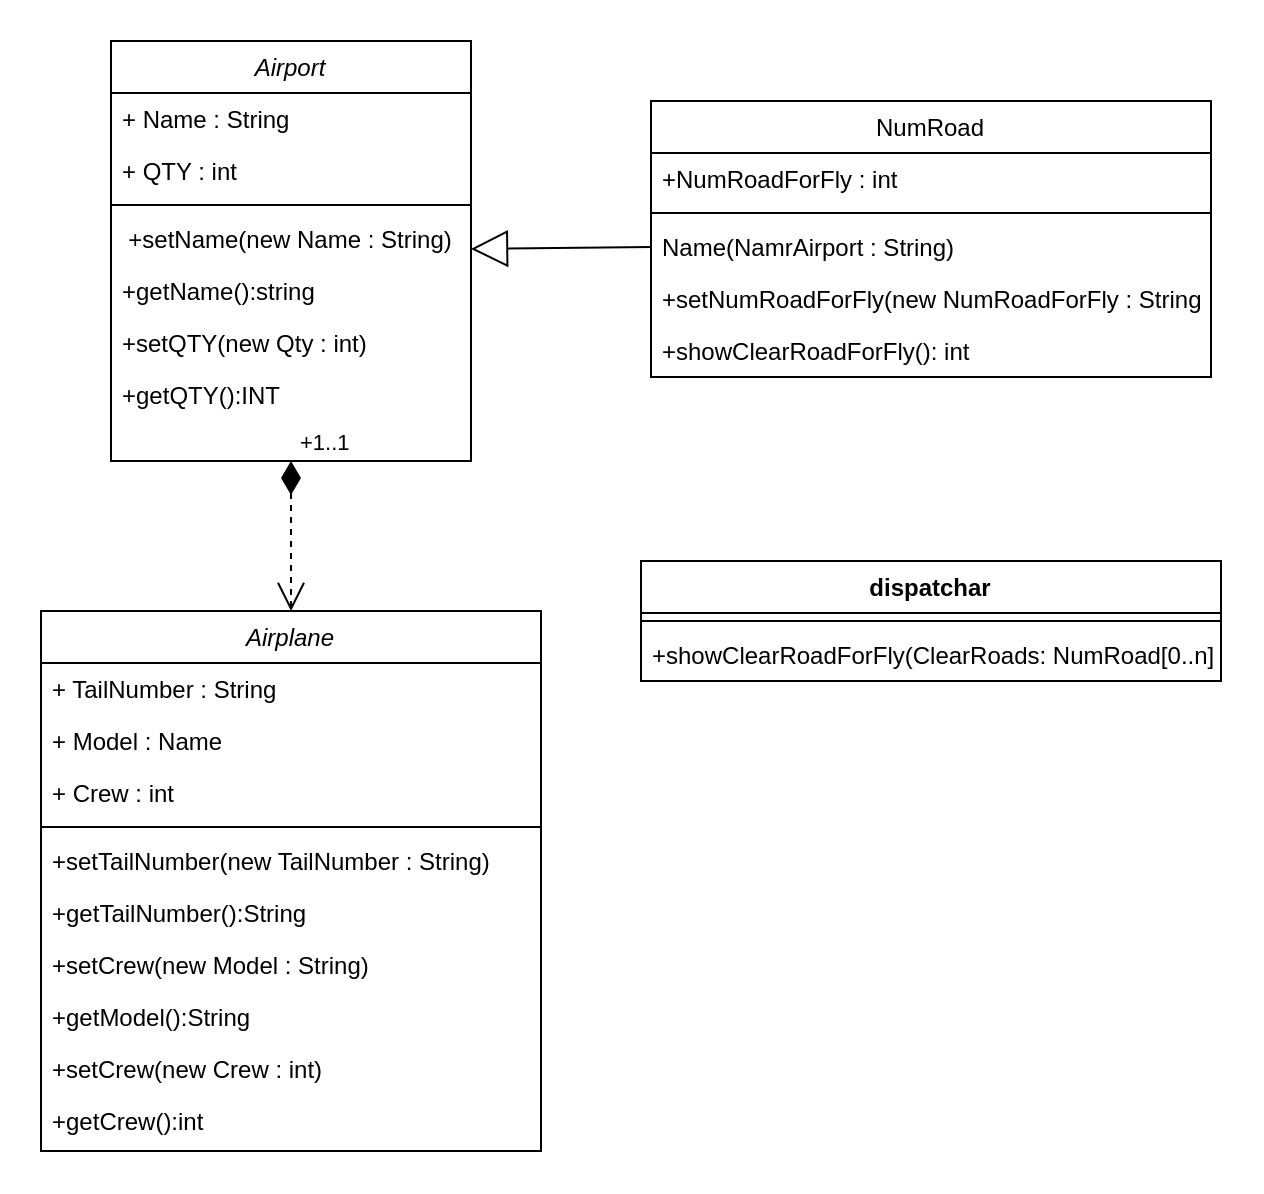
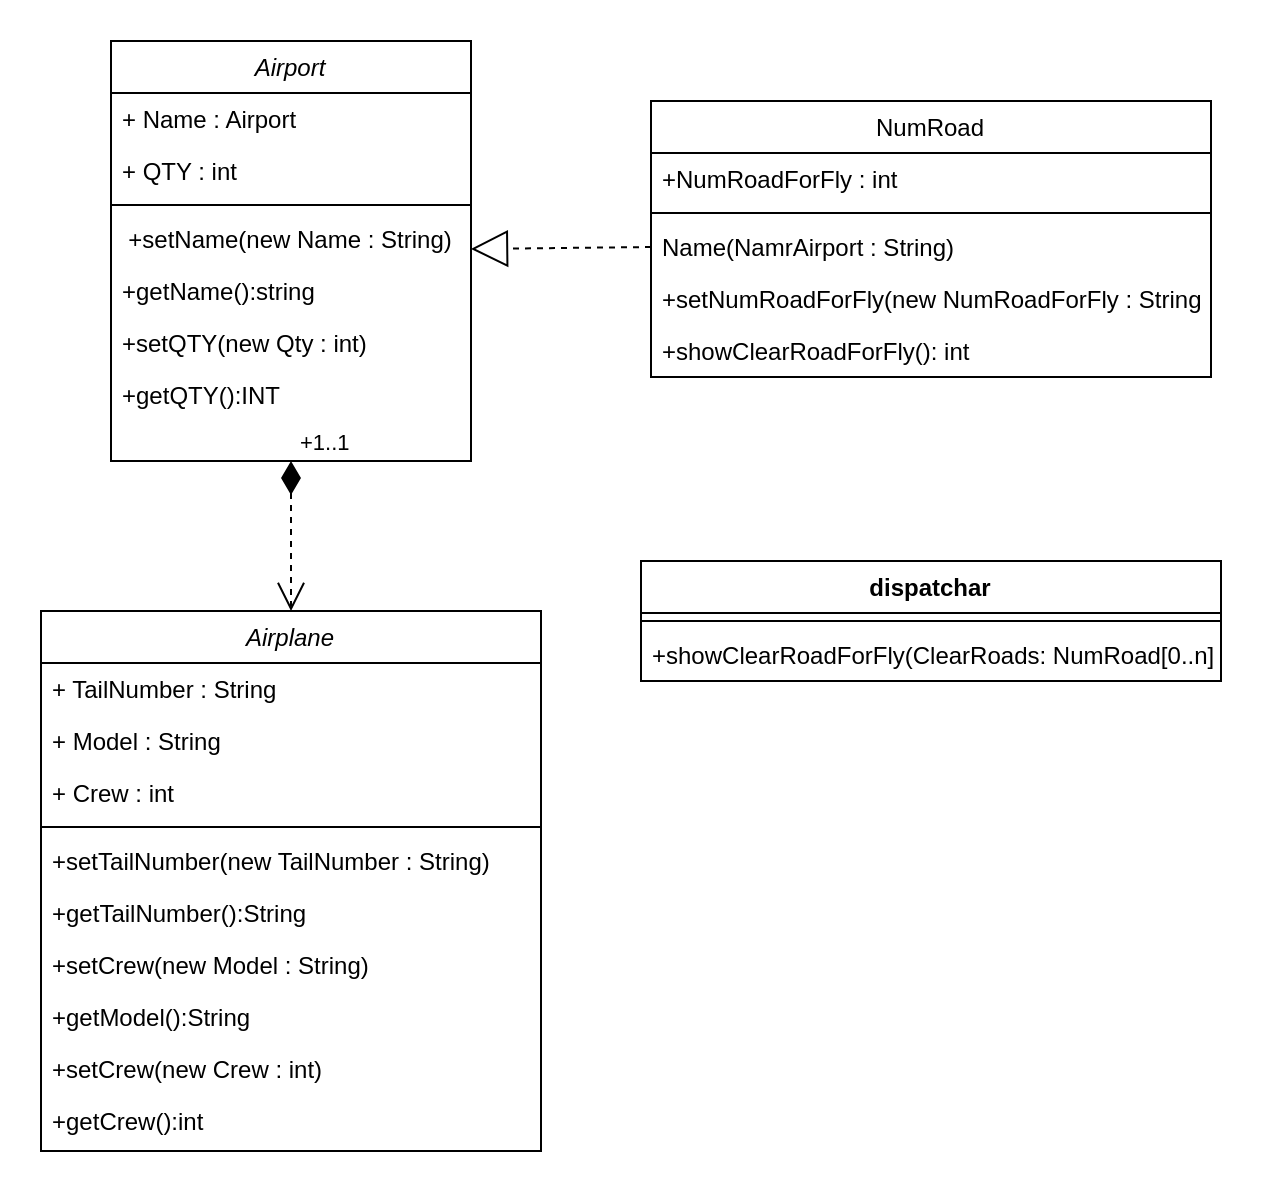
(207, 120) -> (214, 120)
(577, 248) -> (577, 248)
(130, 742) -> (141, 742)
